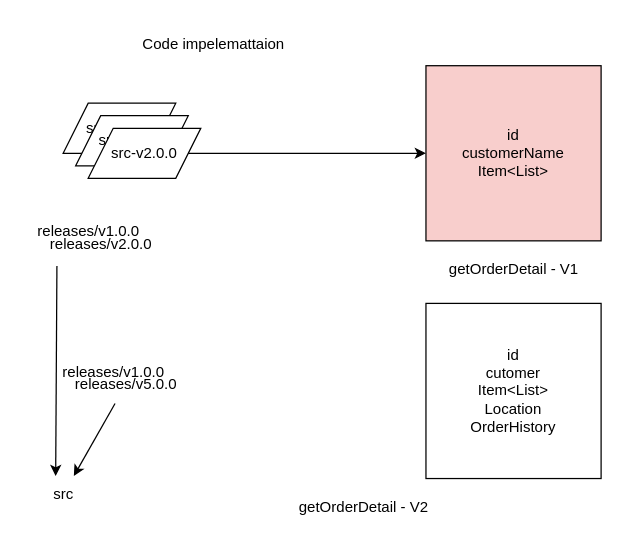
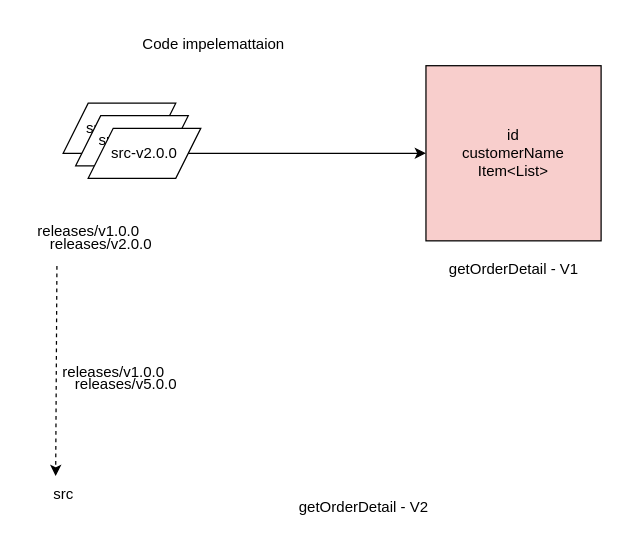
(56, 368) -> (56, 368)
(513, 391) -> none
(97, 435) -> none
